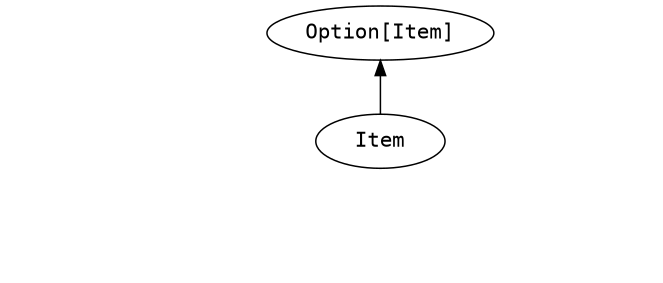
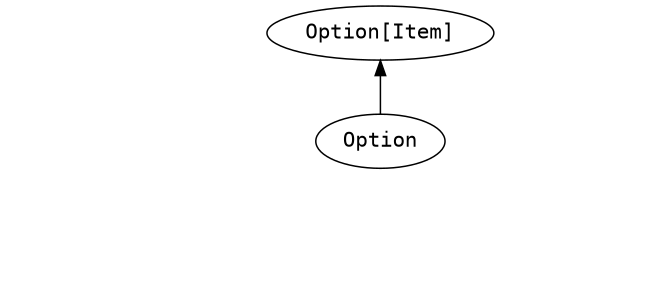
(380, 141) -> (380, 141)
